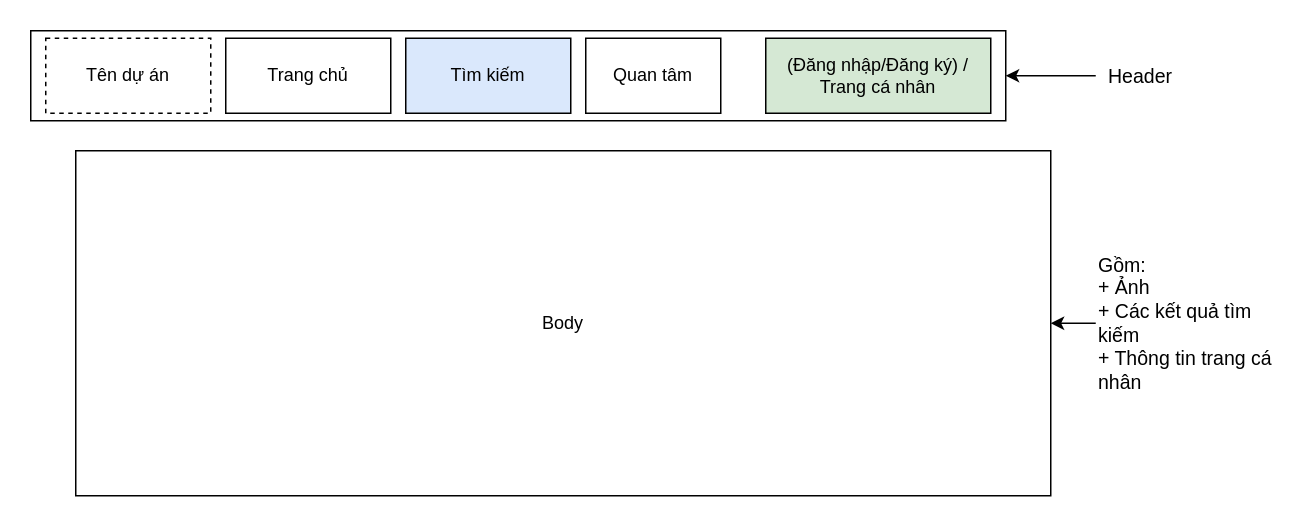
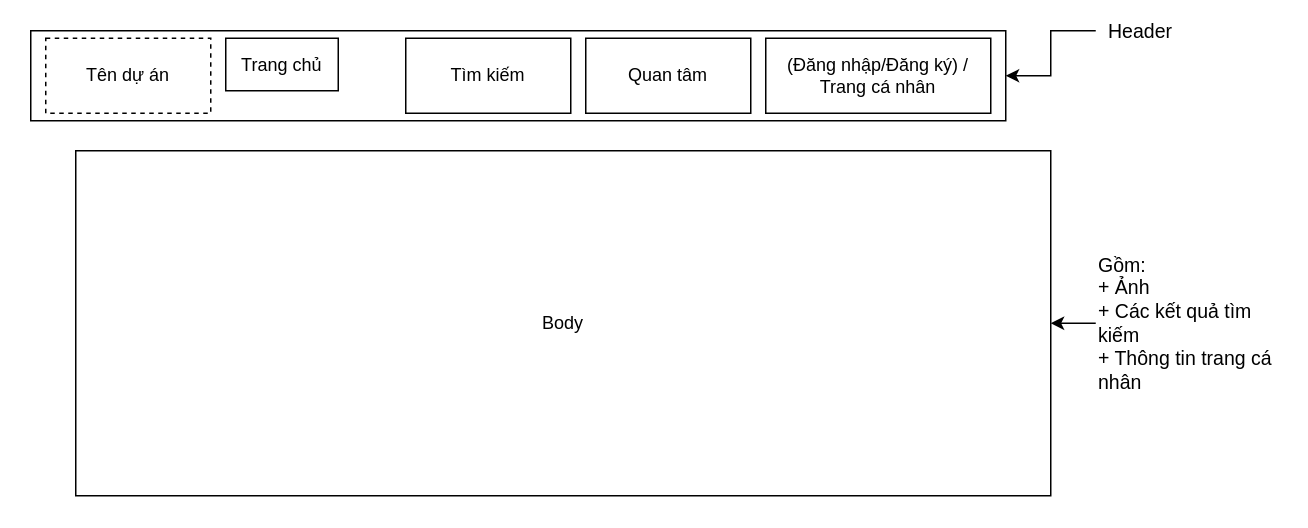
(308, 76) -> (282, 65)
(488, 76) -> (488, 76)
(653, 76) -> (668, 76)
(878, 76) -> (878, 76)
(1141, 76) -> (1141, 31)
